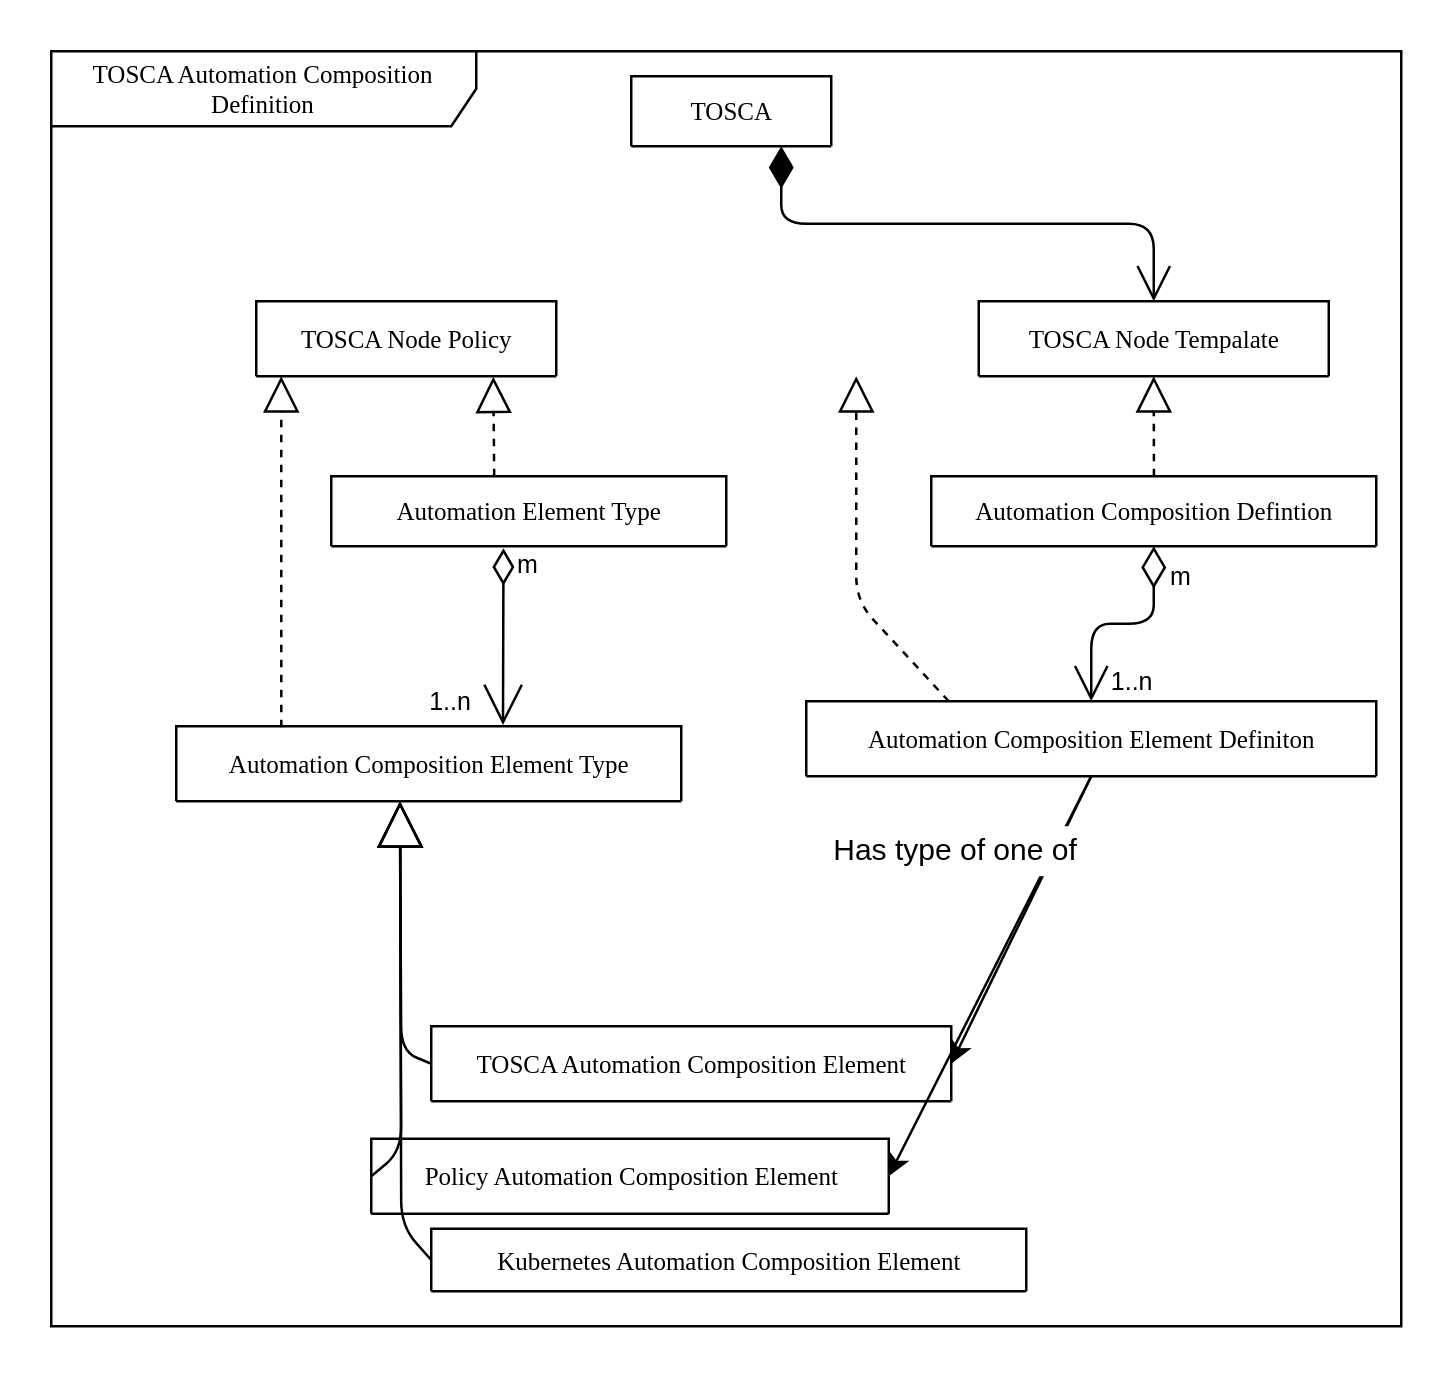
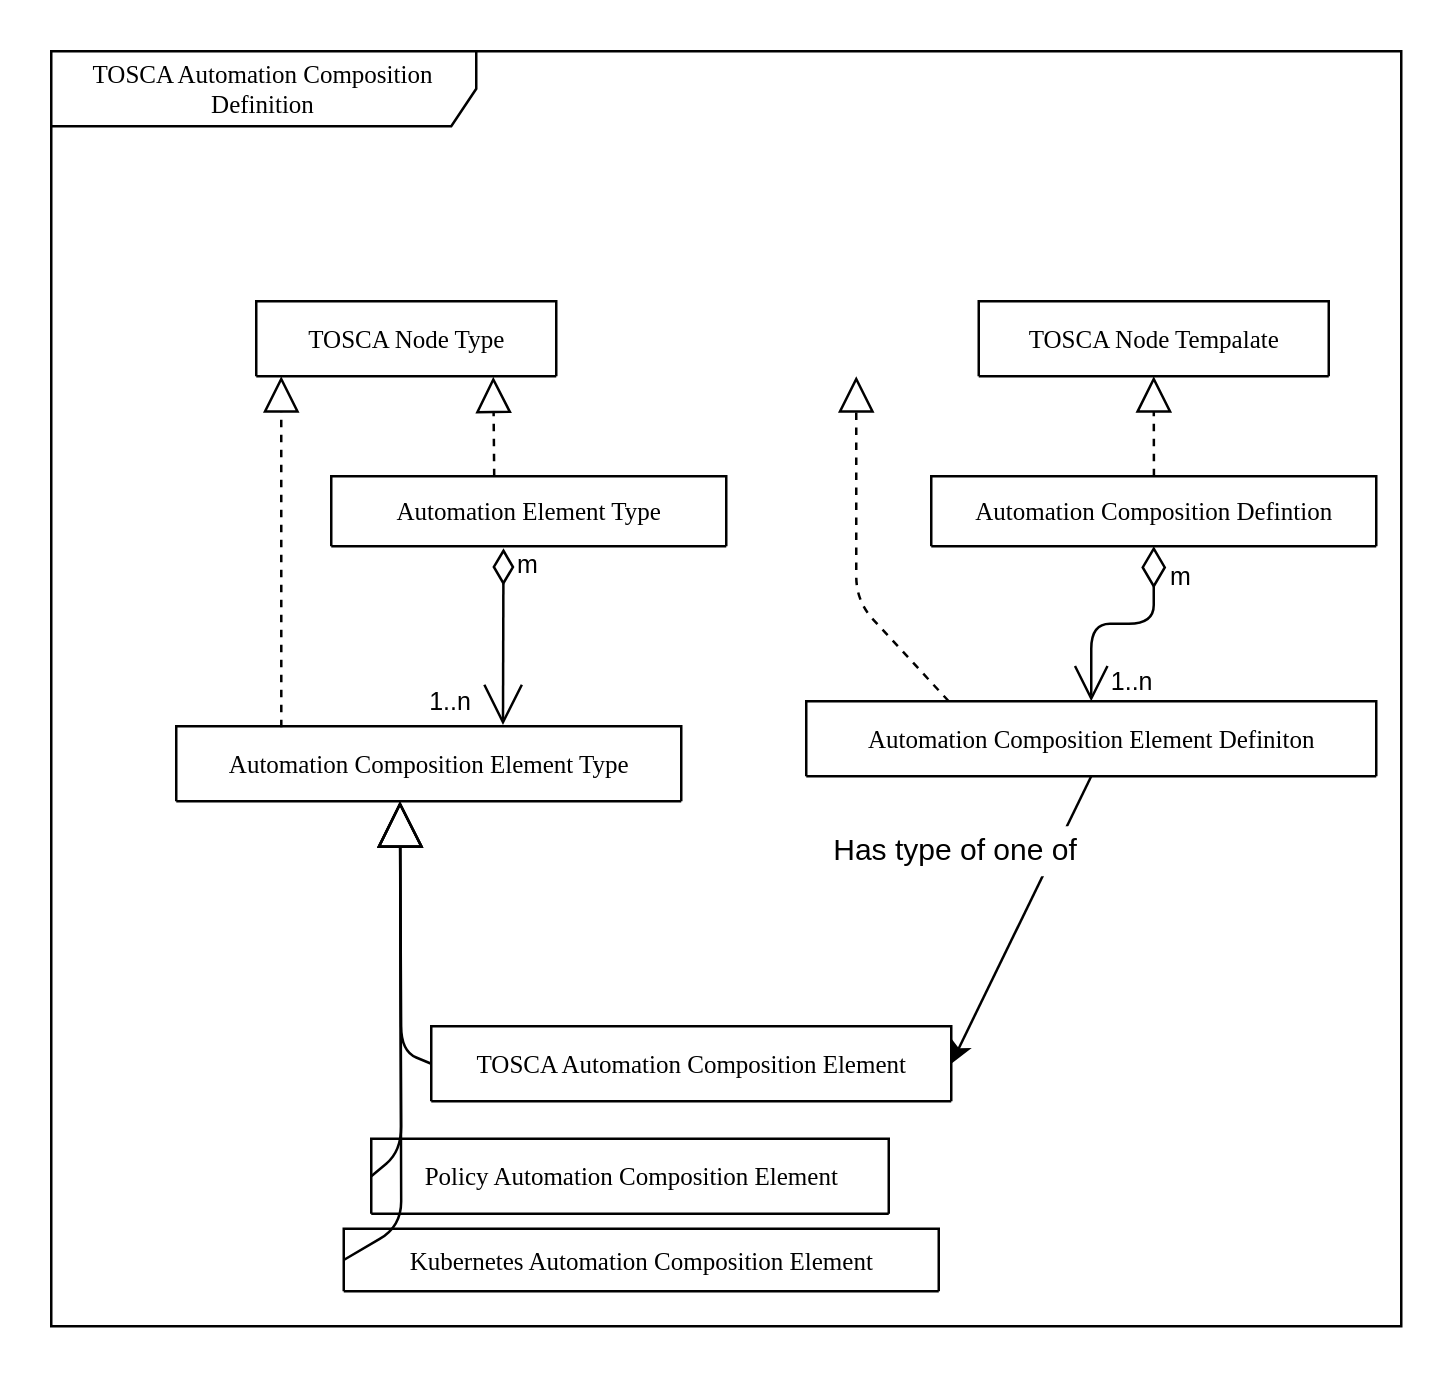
(731, 111) -> none
(983, 224) -> none
(408, 339) -> (408, 339)
(922, 1111) -> none
(729, 1260) -> (641, 1260)
